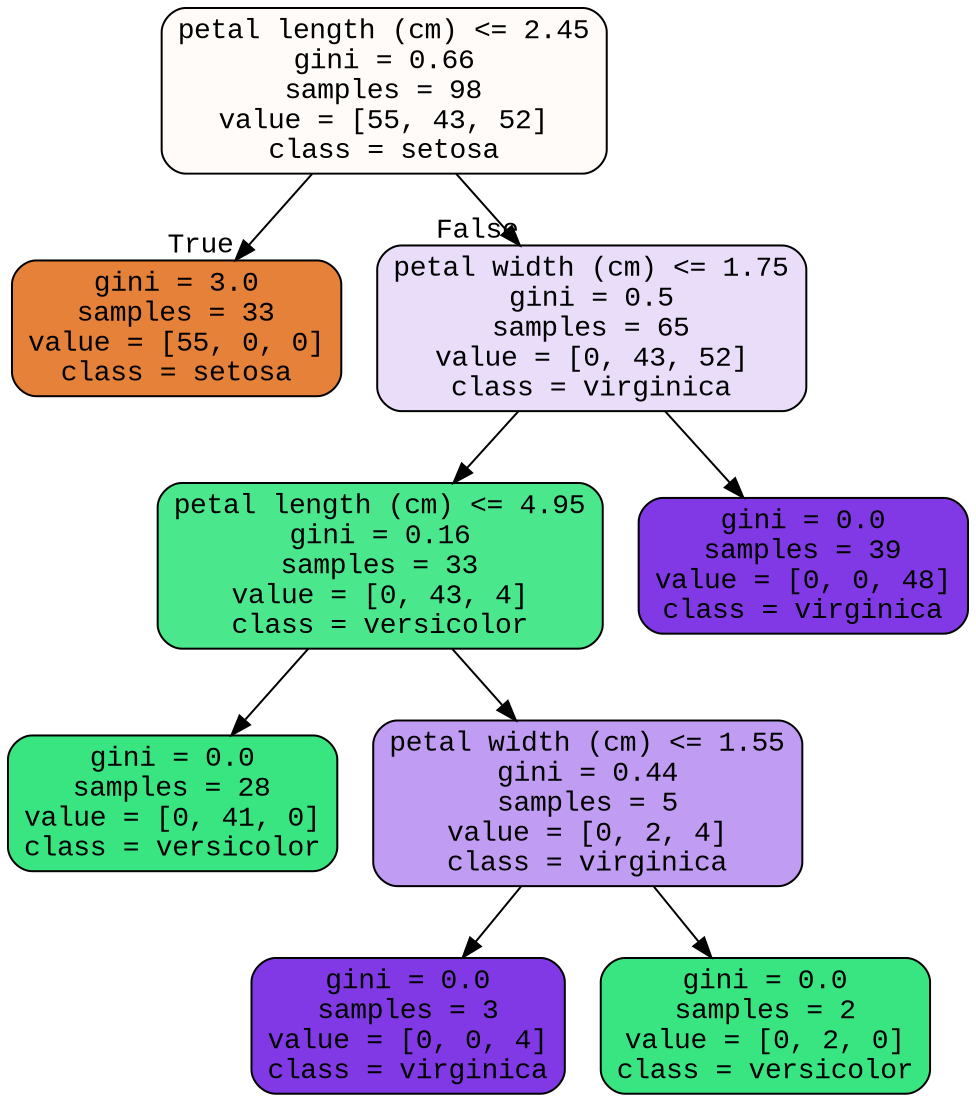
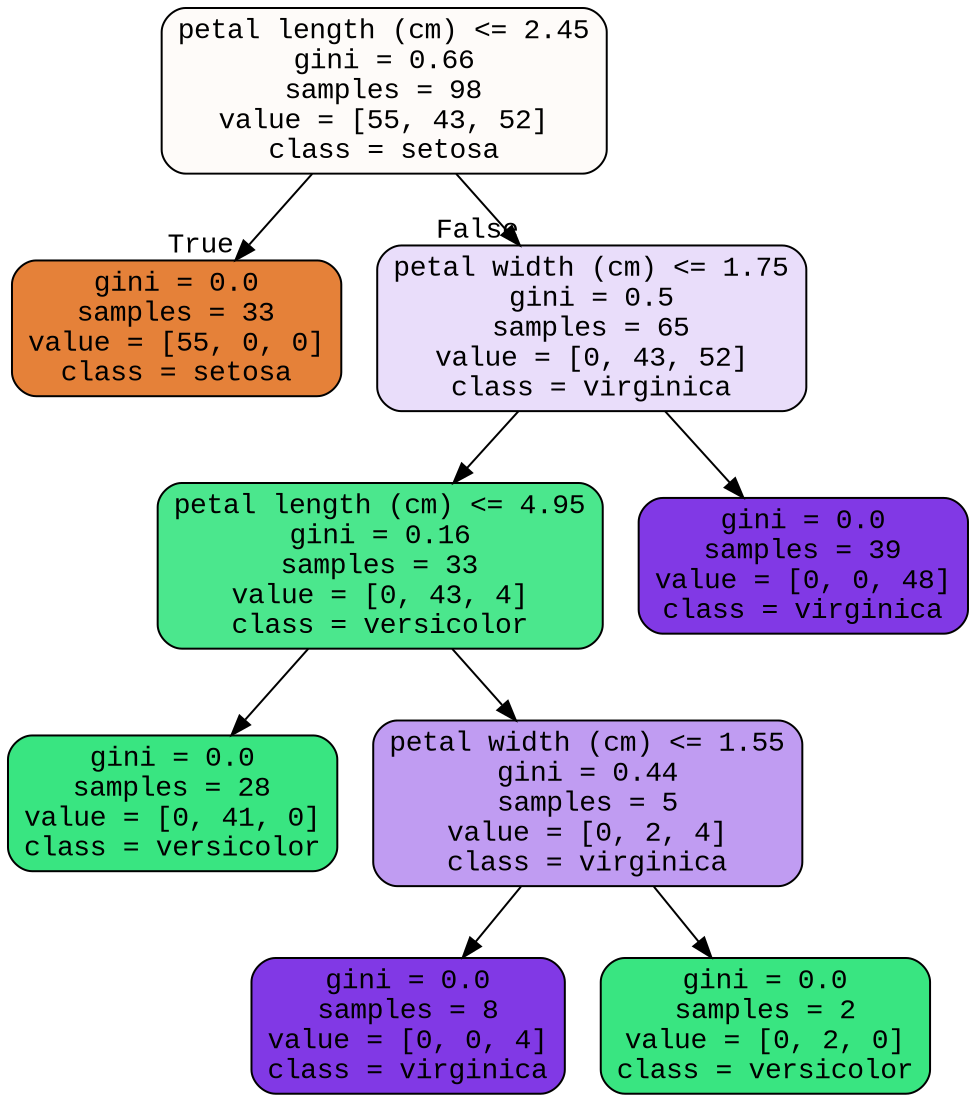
(177, 328) -> (177, 328)
(408, 1026) -> (408, 1026)
